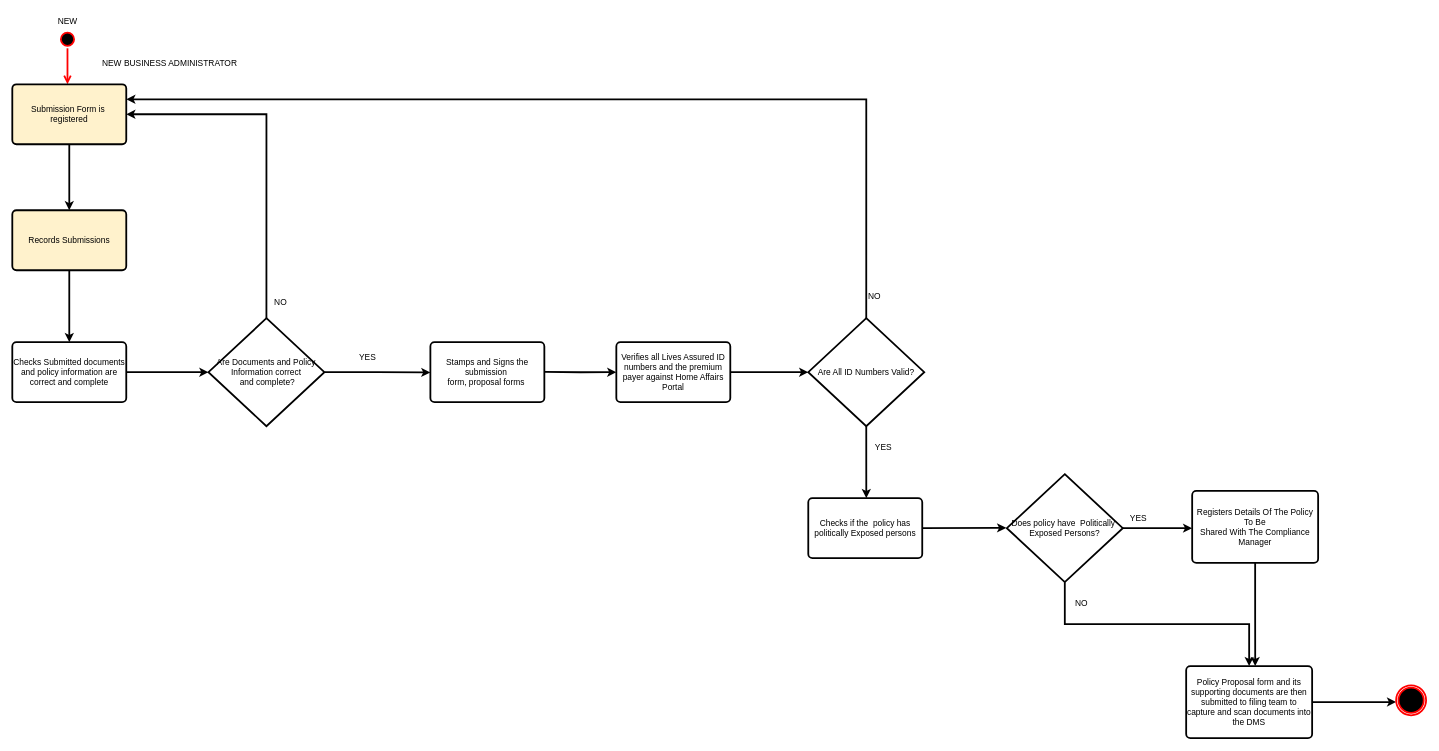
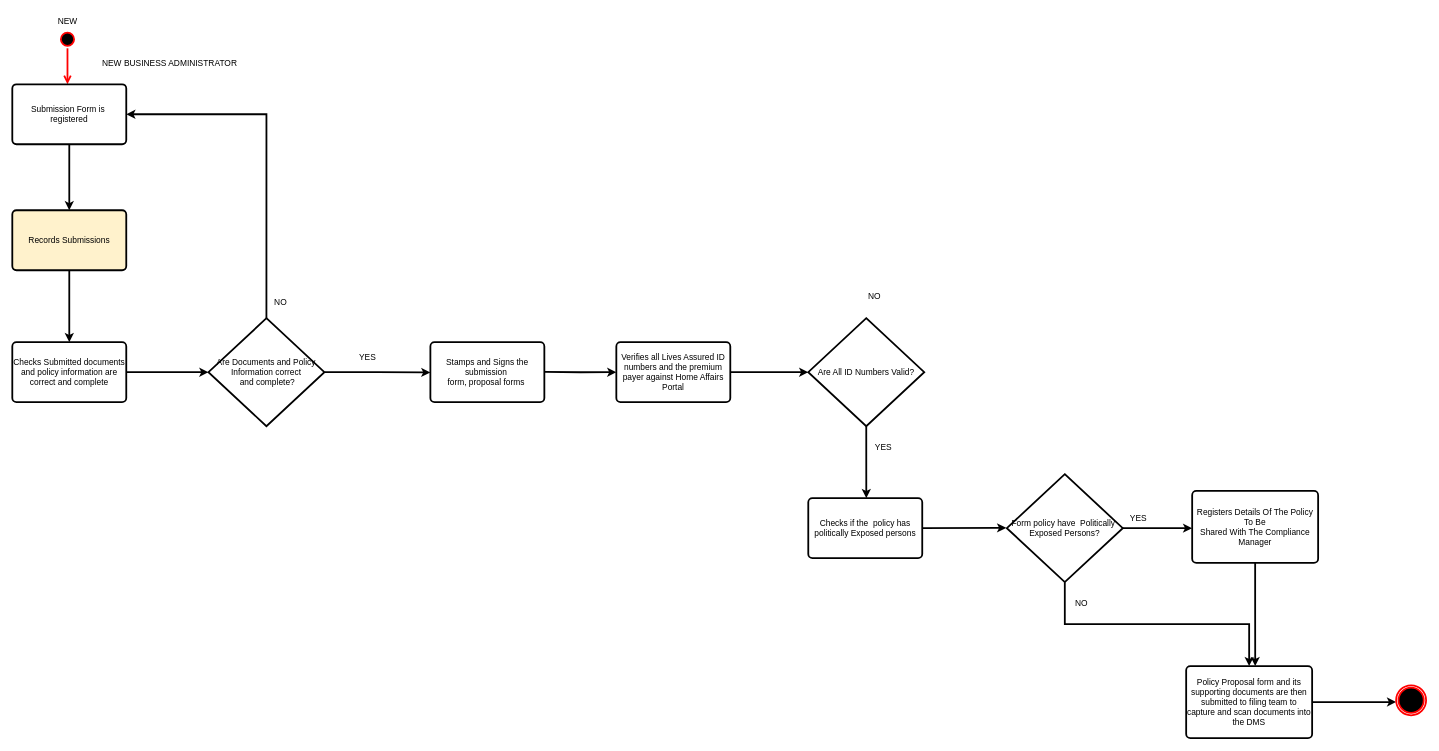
(609, 99) -> none
(69, 114) -> (69, 114)
(1065, 528) -> (1065, 528)
